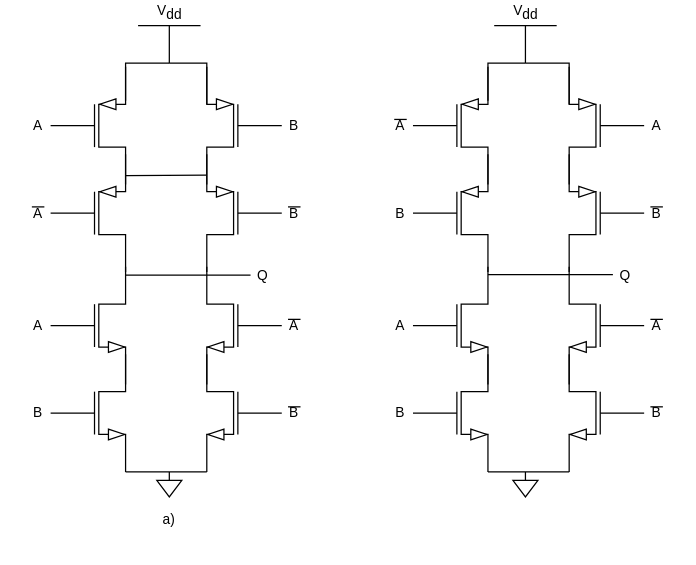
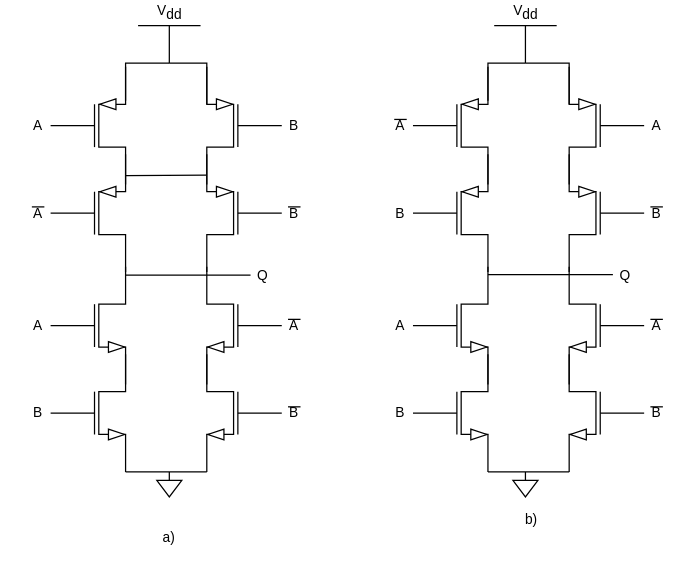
(169, 519) -> (169, 538)
none -> (532, 519)
